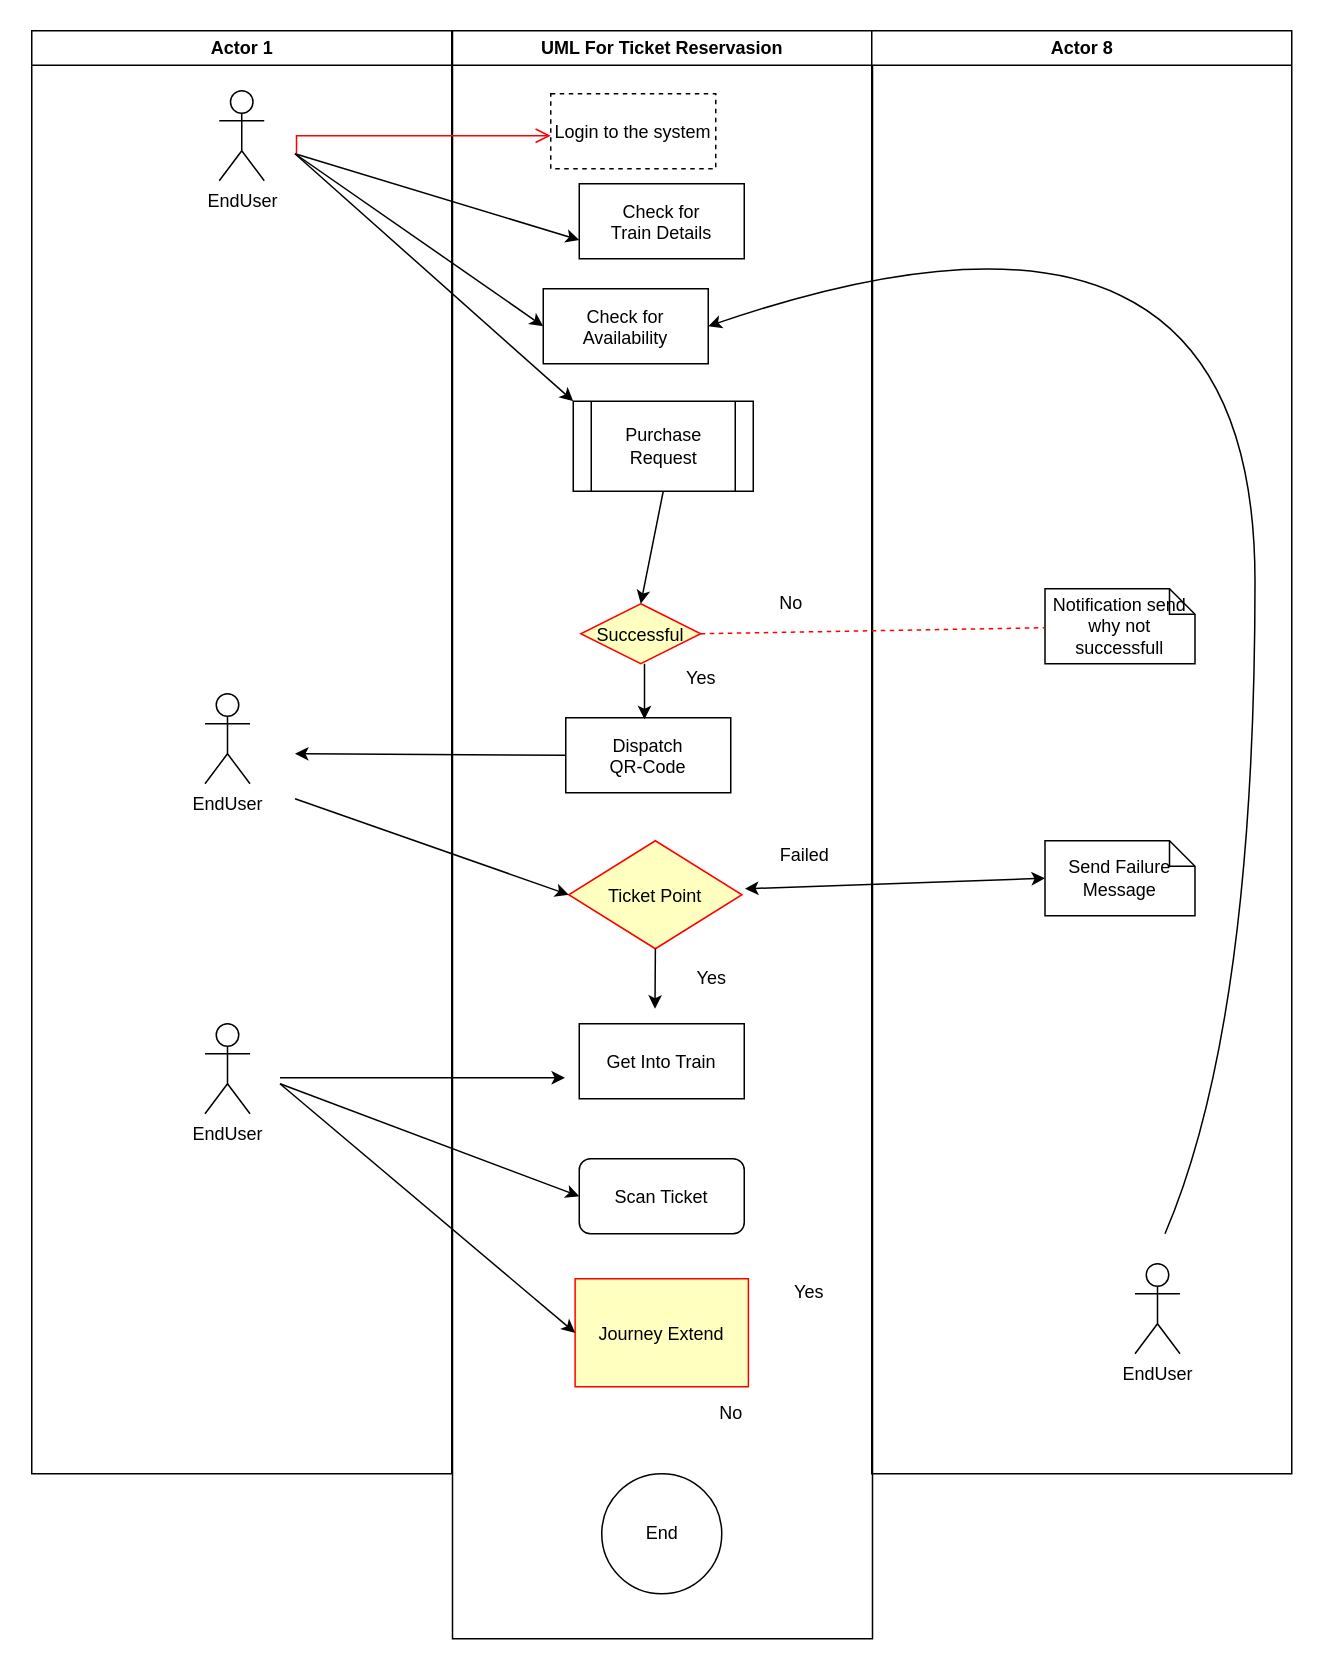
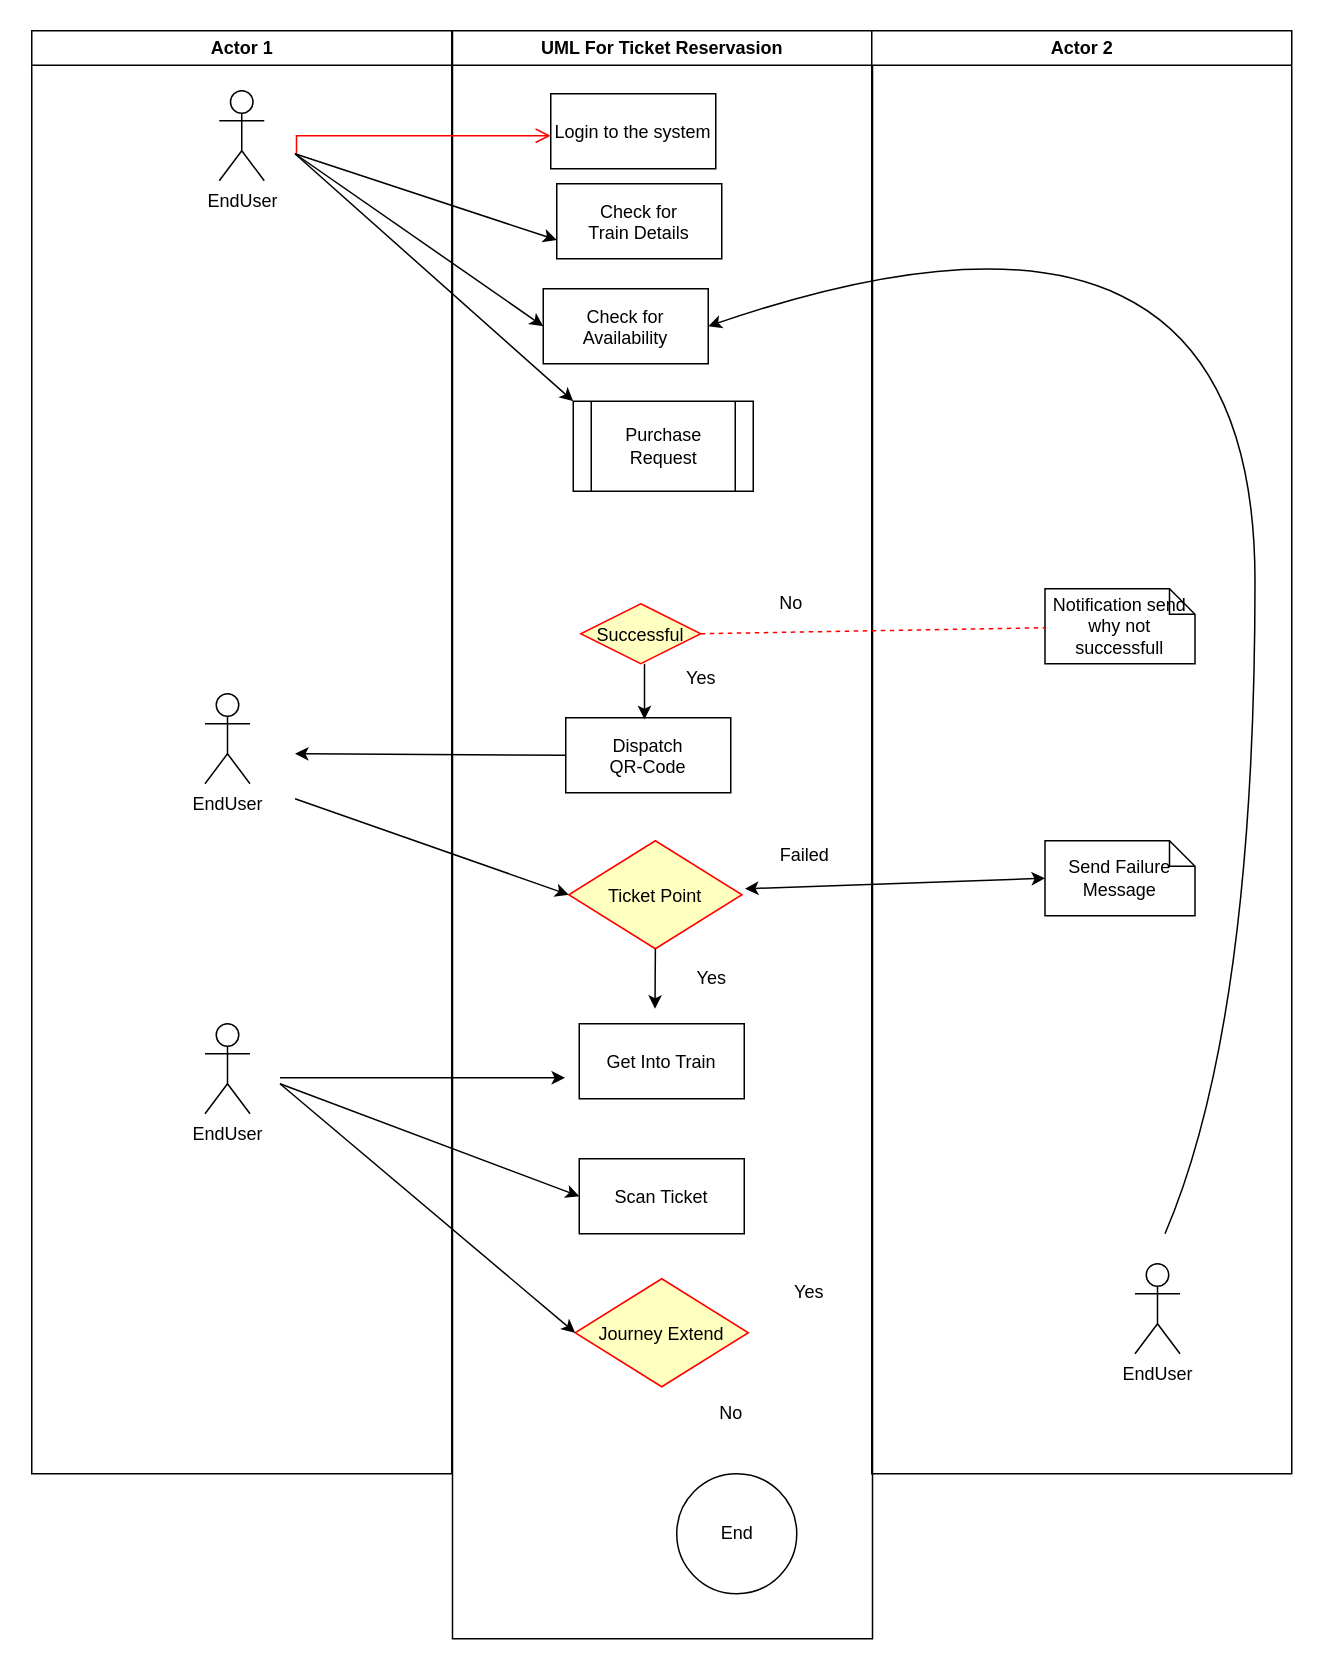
(1082, 49) -> (1082, 49)
(633, 131) -> (633, 131)
(662, 221) -> (639, 221)
(653, 542) -> none
(662, 1196) -> (662, 1196)
(662, 1333) -> (662, 1333)
(662, 1534) -> (737, 1534)
